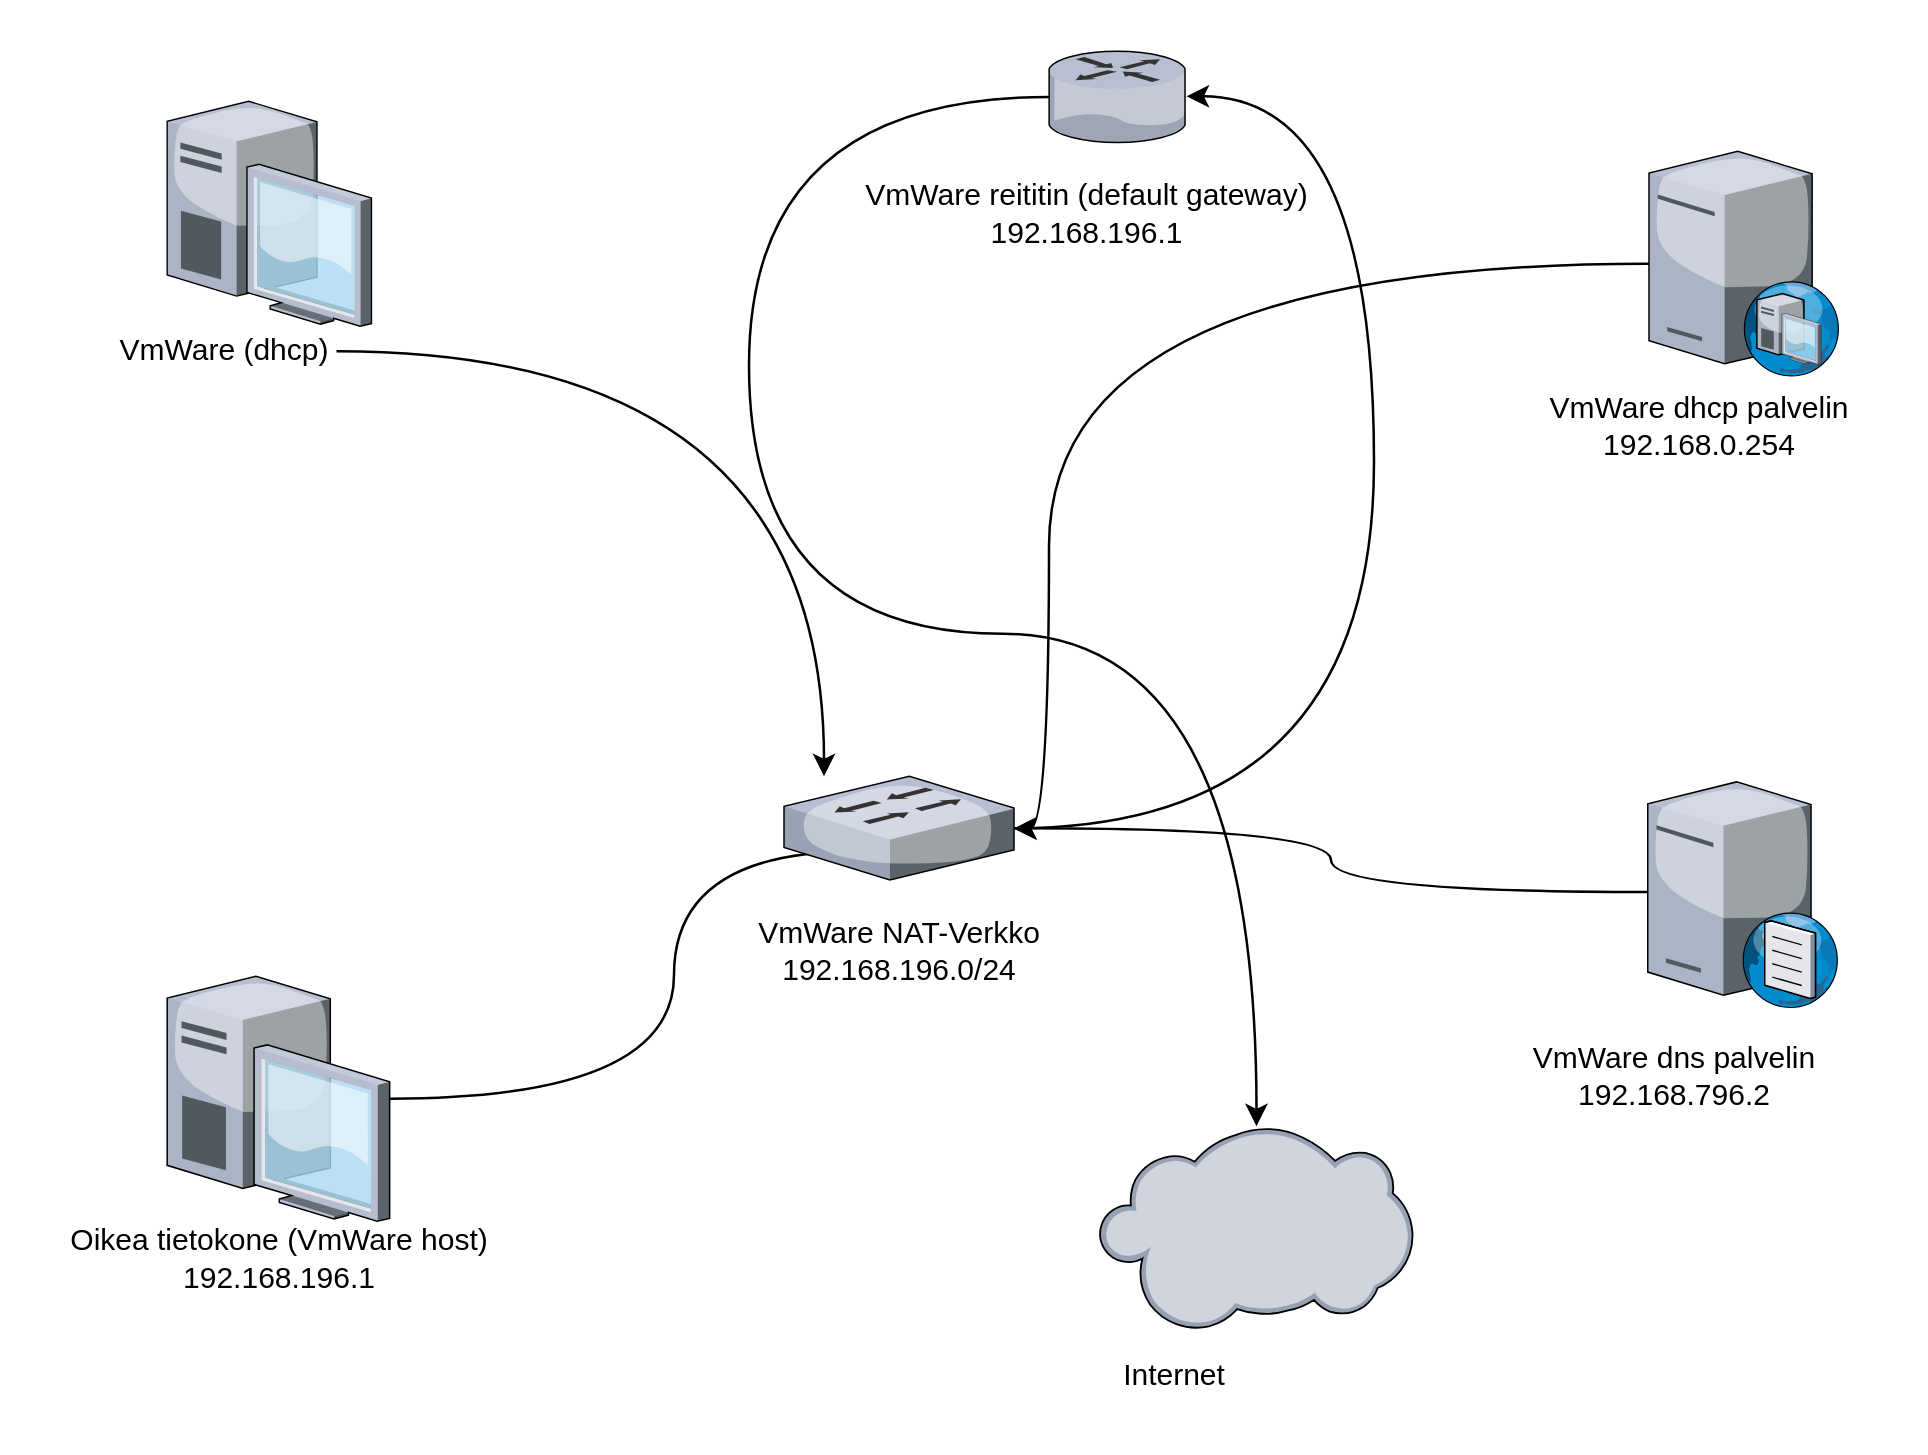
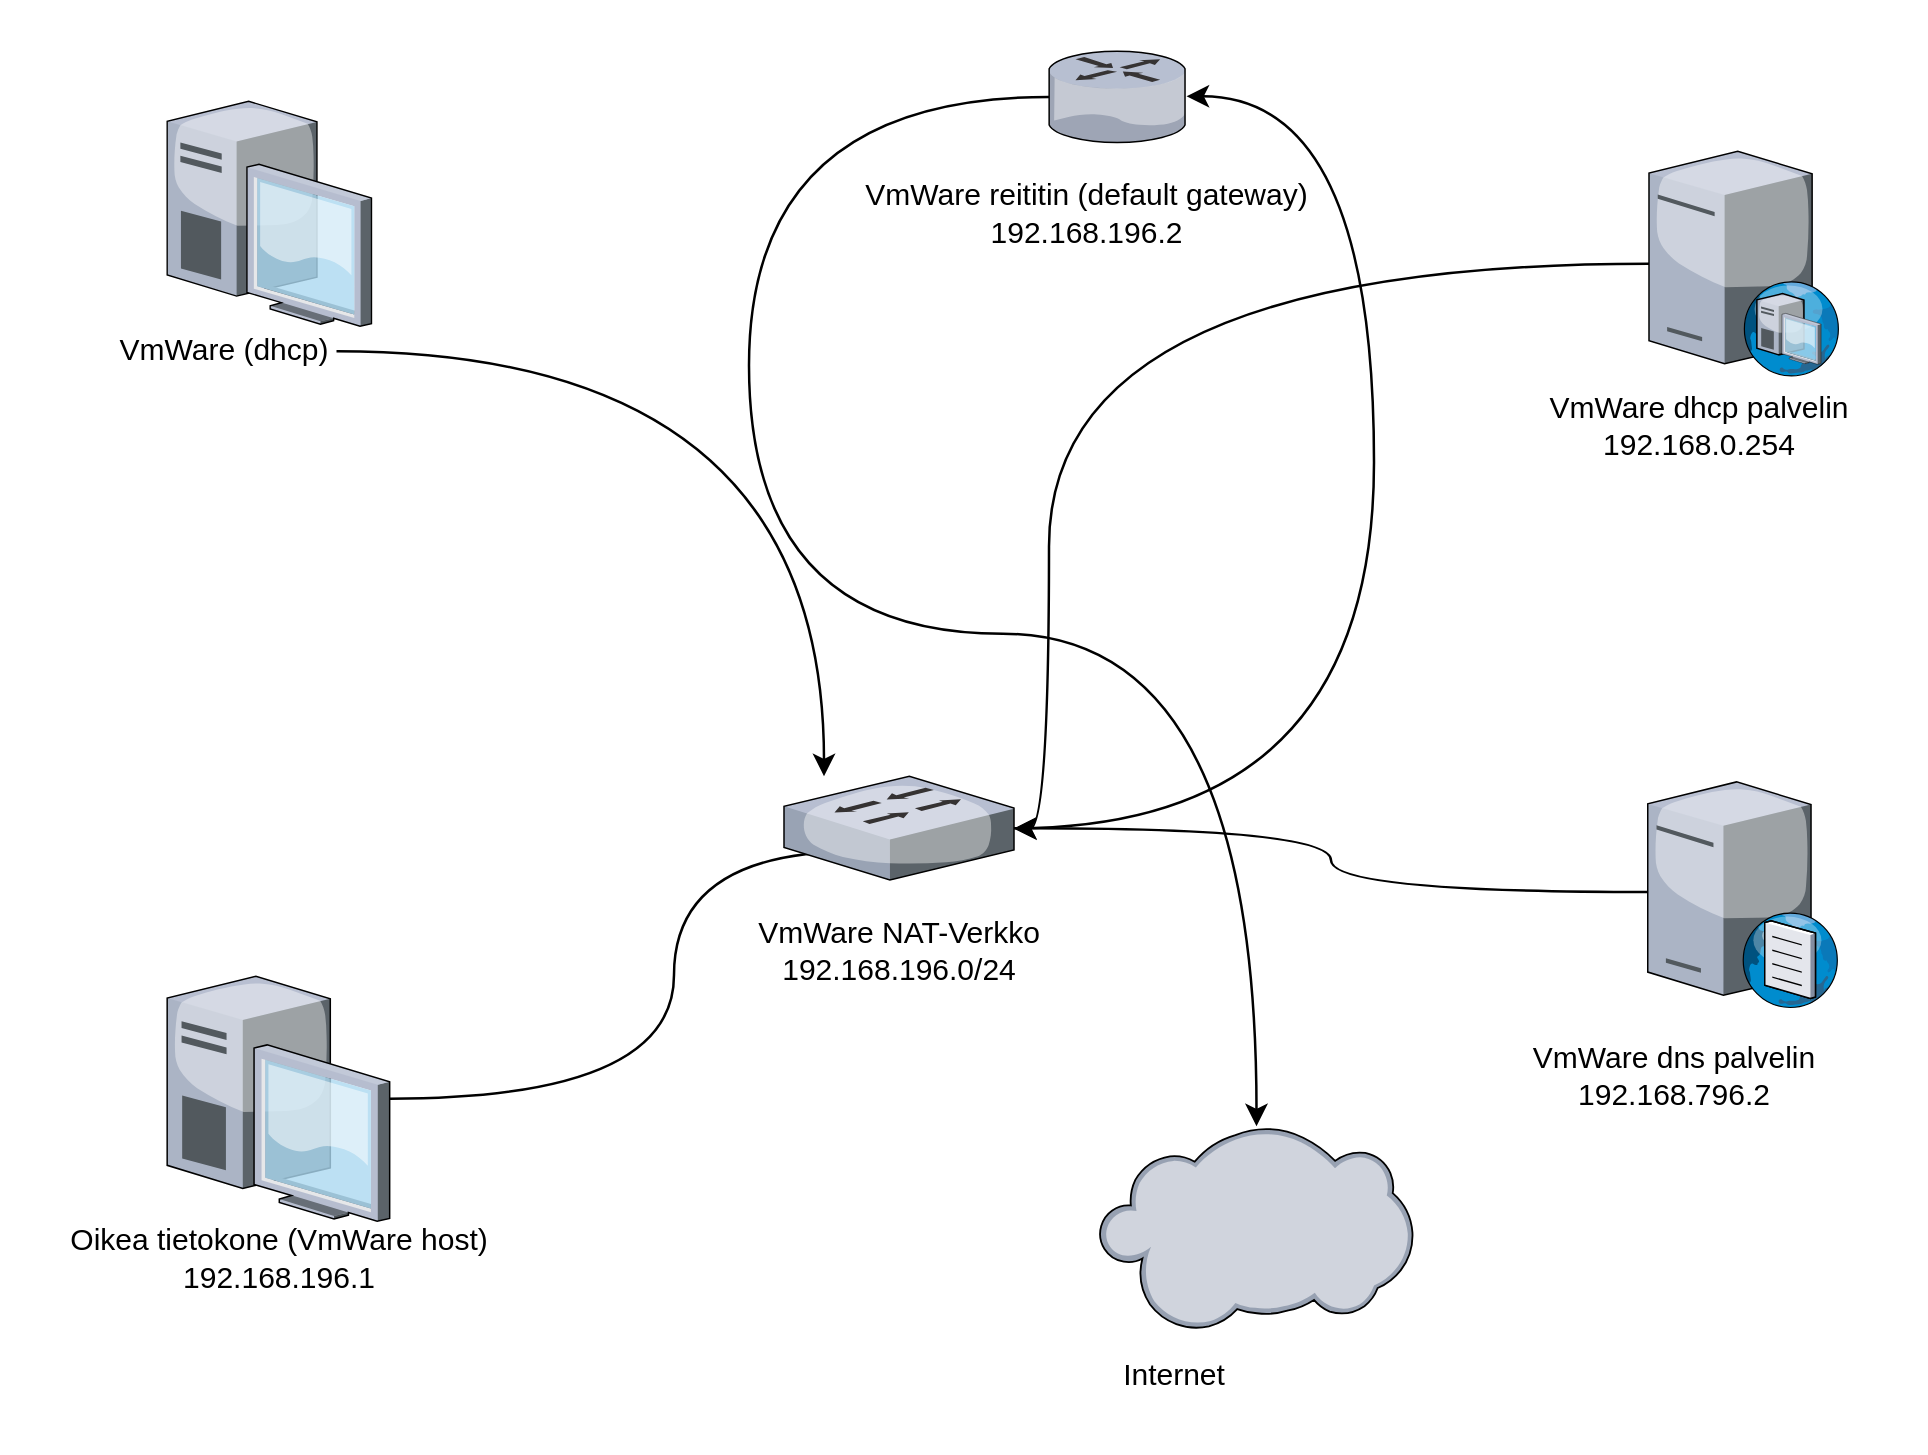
(1088, 214) -> (1088, 214)
